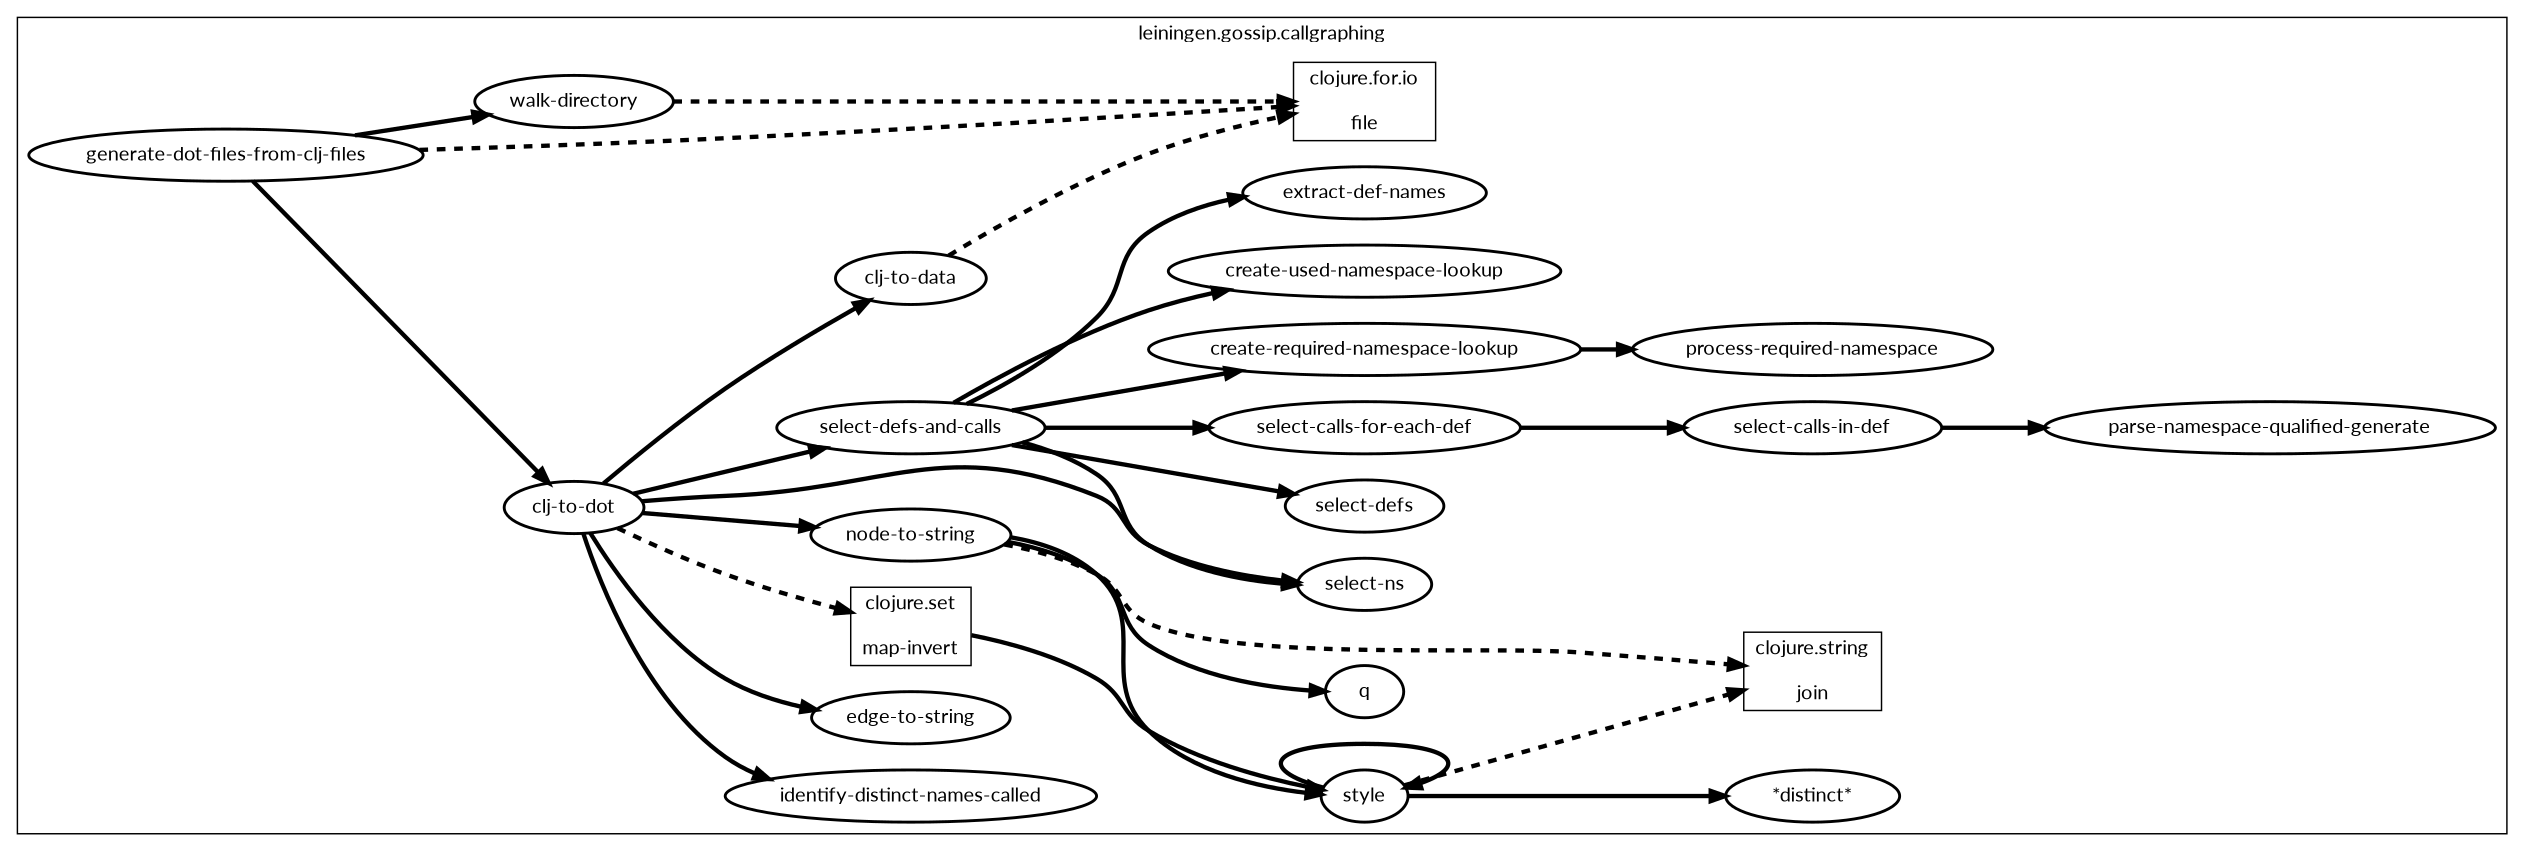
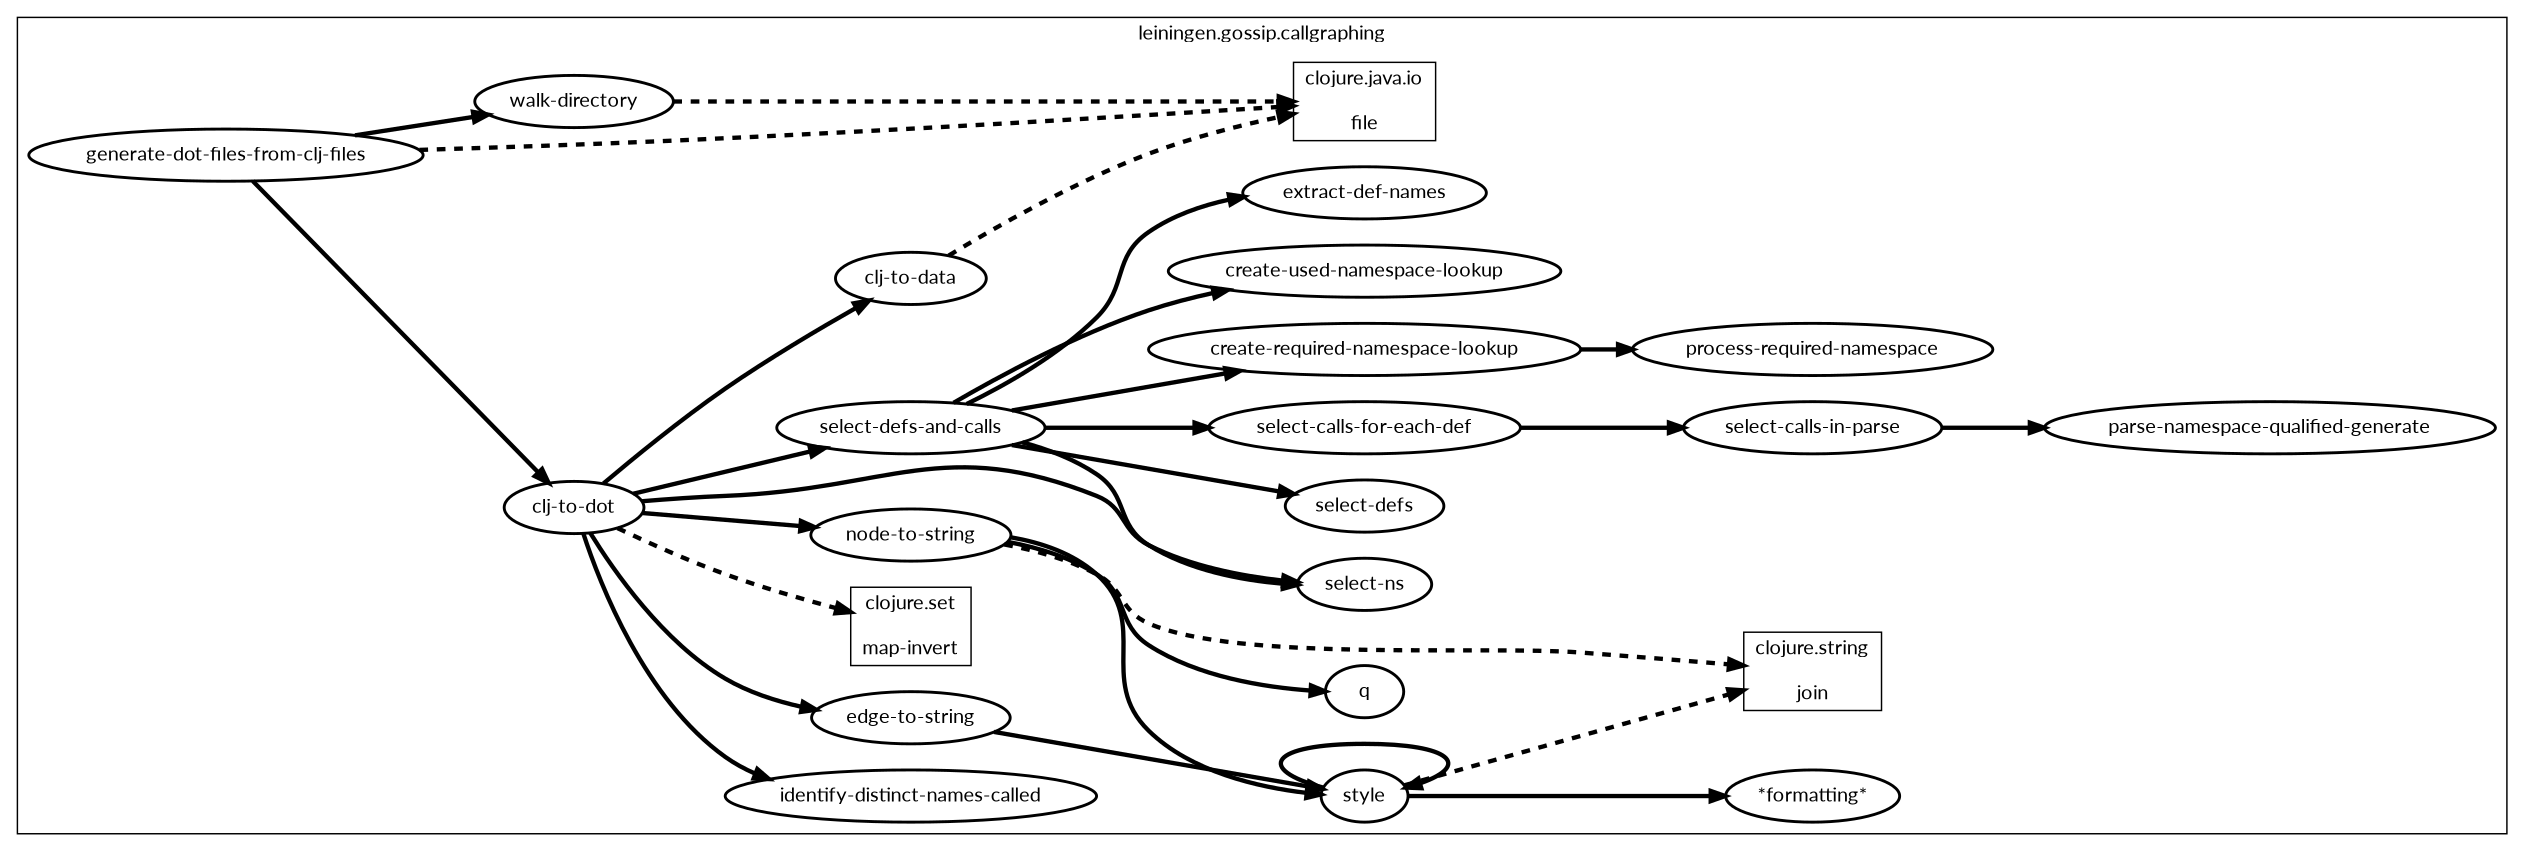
(1365, 102) -> (1365, 102)
(1813, 428) -> (1813, 428)
(1117, 696) -> (1151, 759)
(1813, 796) -> (1813, 796)
